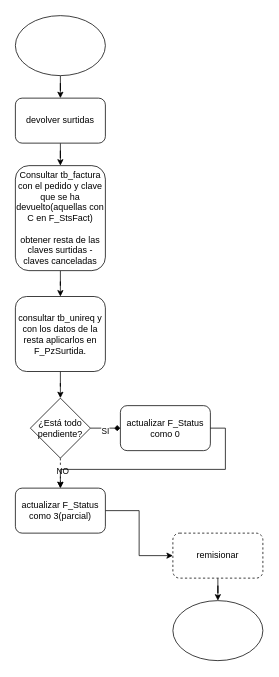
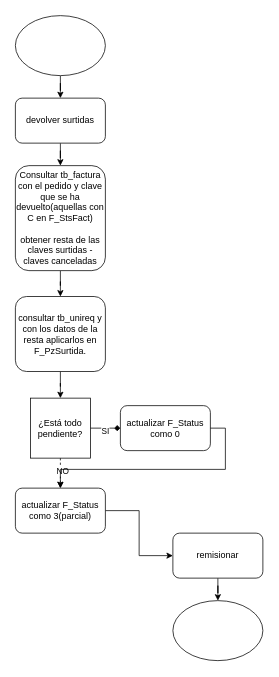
(60, 428) -> (60, 428)
(218, 555) -> (218, 555)
